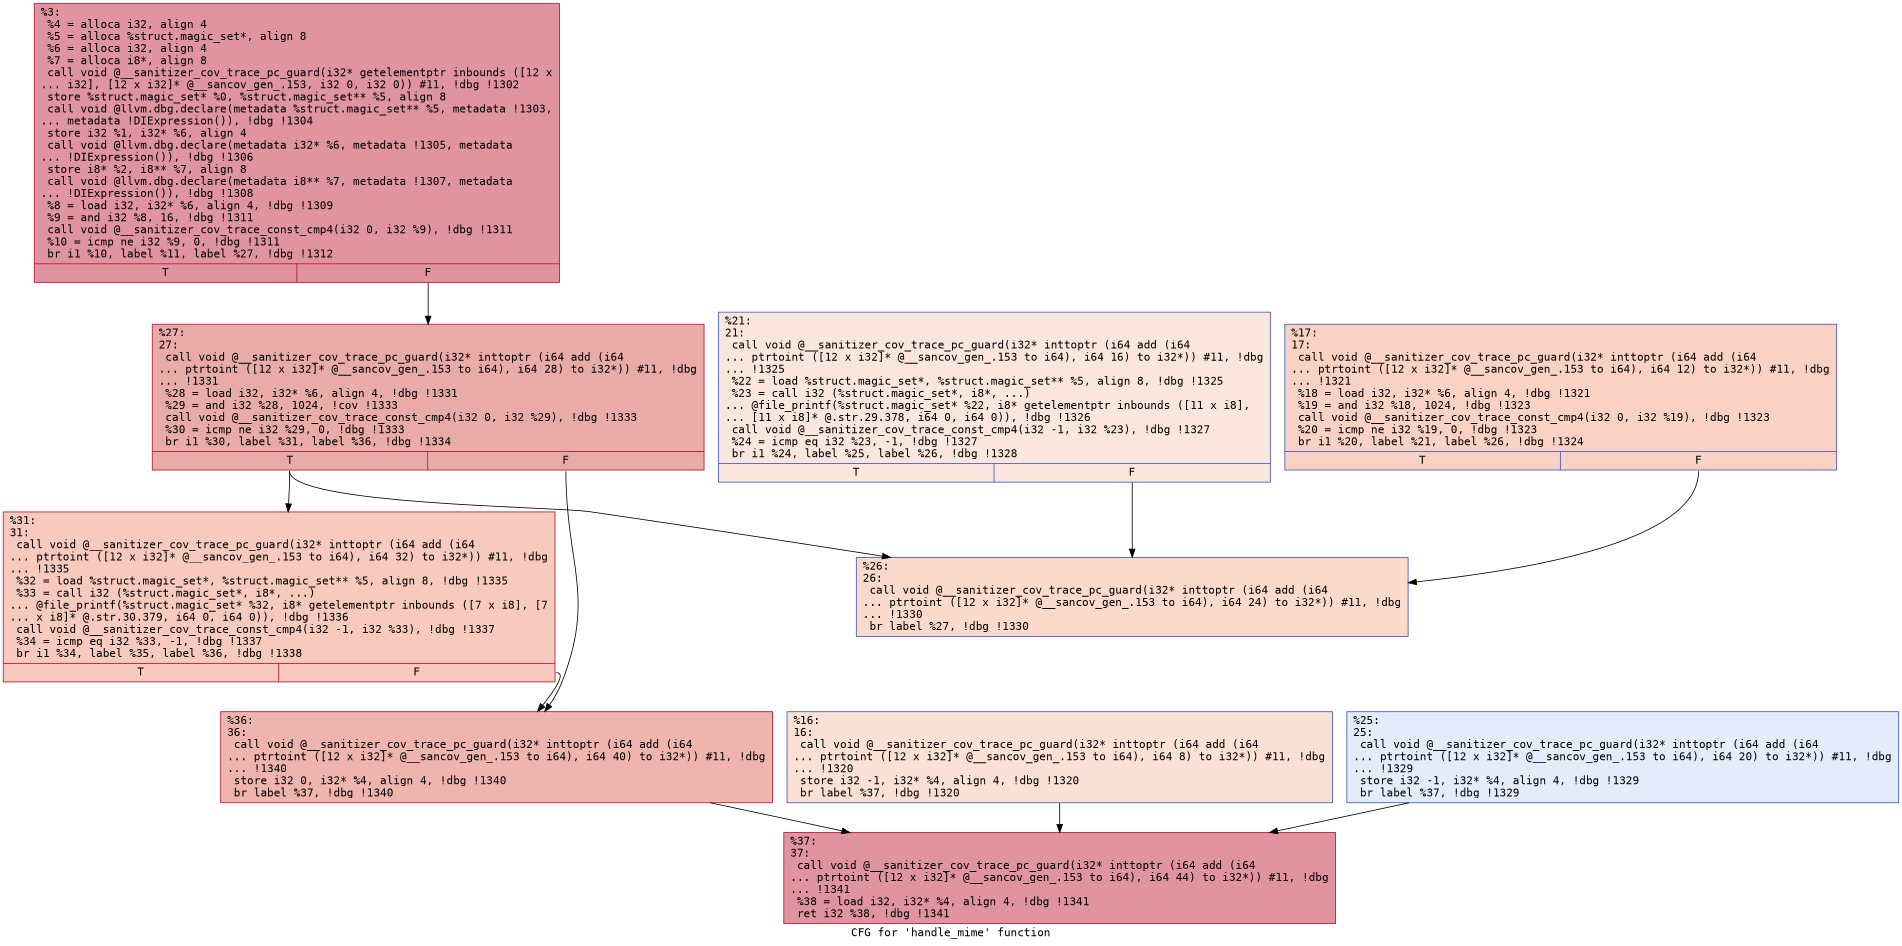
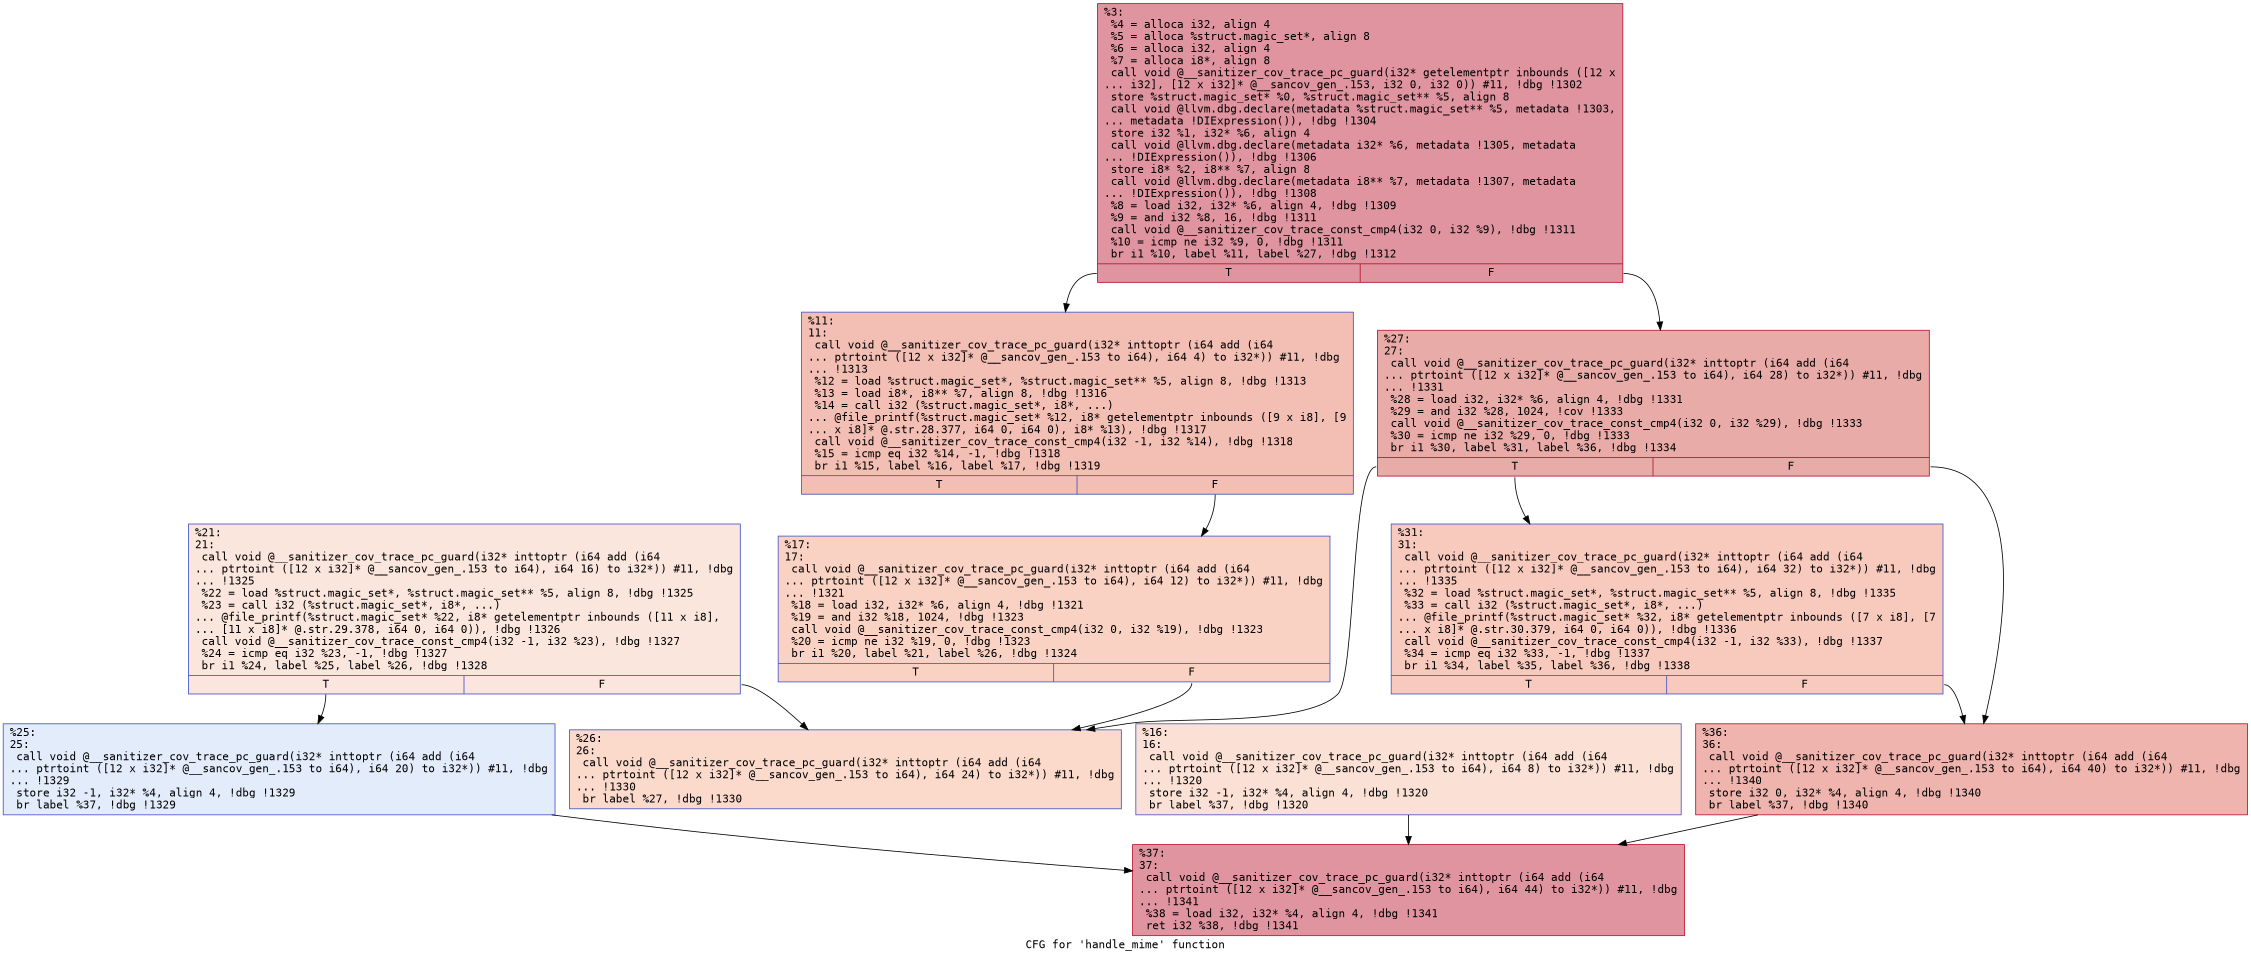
none -> (1077, 403)
(279, 597) -> (1667, 609)
none -> (325, 706)
